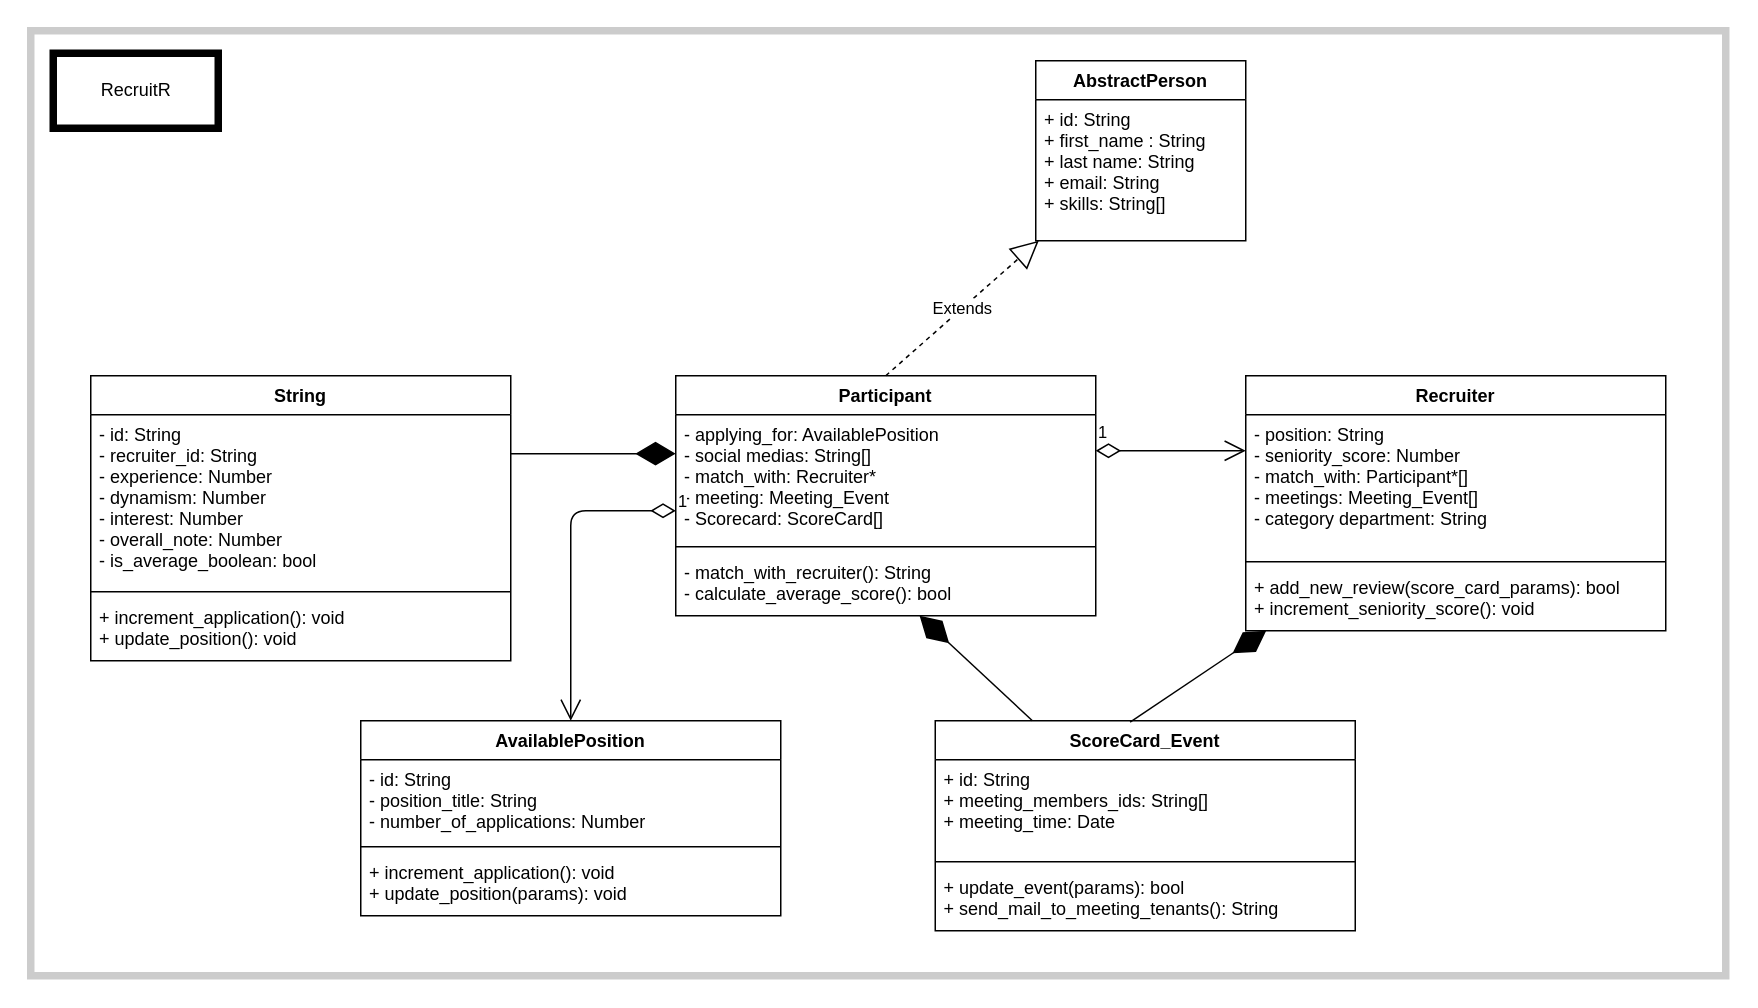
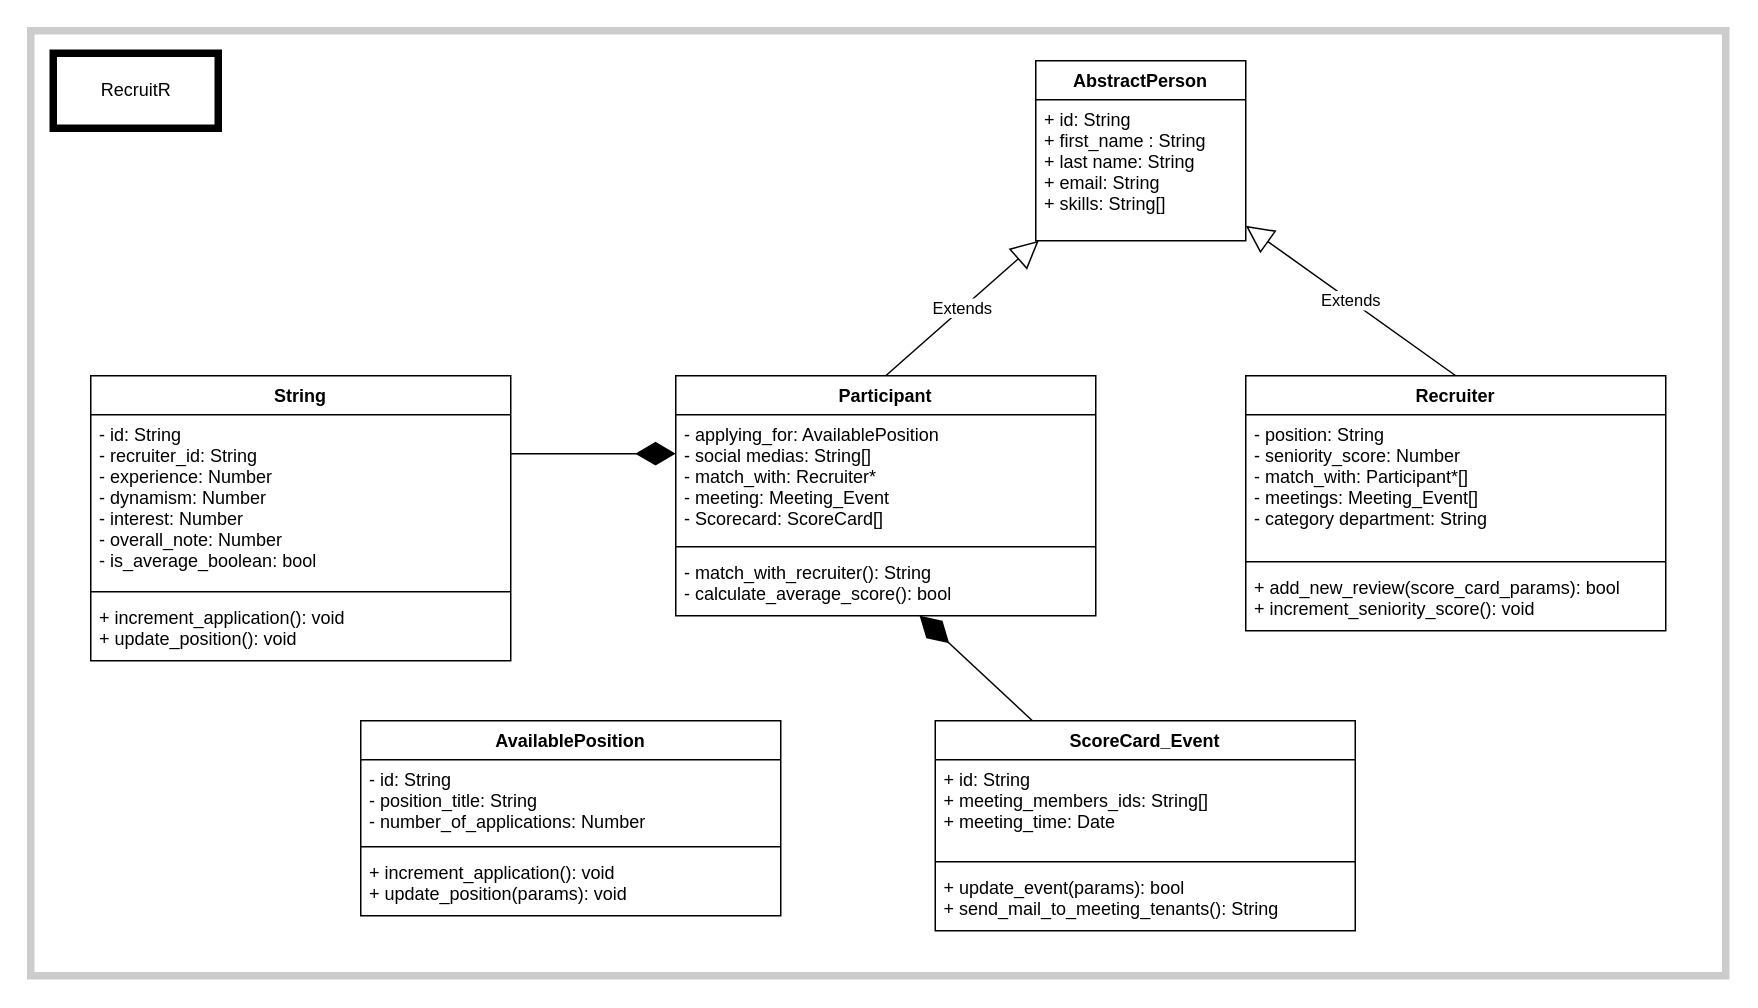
none -> (1363, 309)
(920, 346) -> (920, 346)
(1181, 451) -> none
(571, 578) -> none
(1183, 687) -> none
